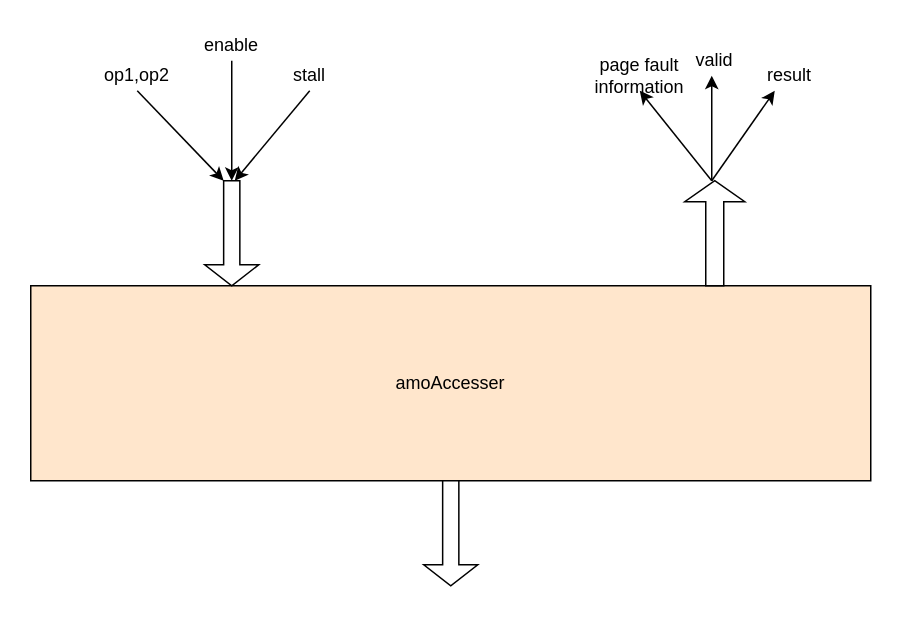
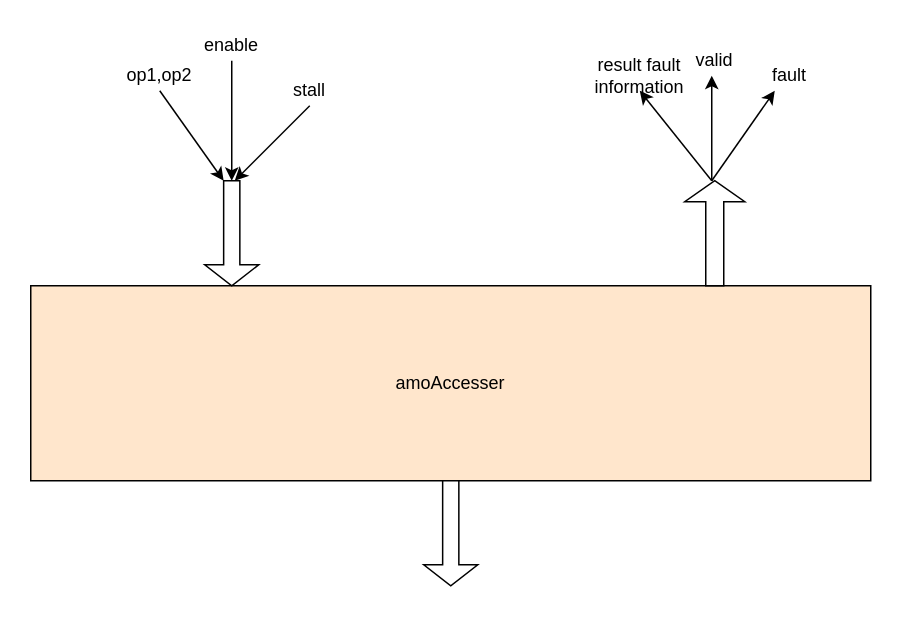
(137, 76) -> (160, 76)
(310, 76) -> (310, 91)
(640, 76) -> (640, 76)
(790, 76) -> (790, 76)
